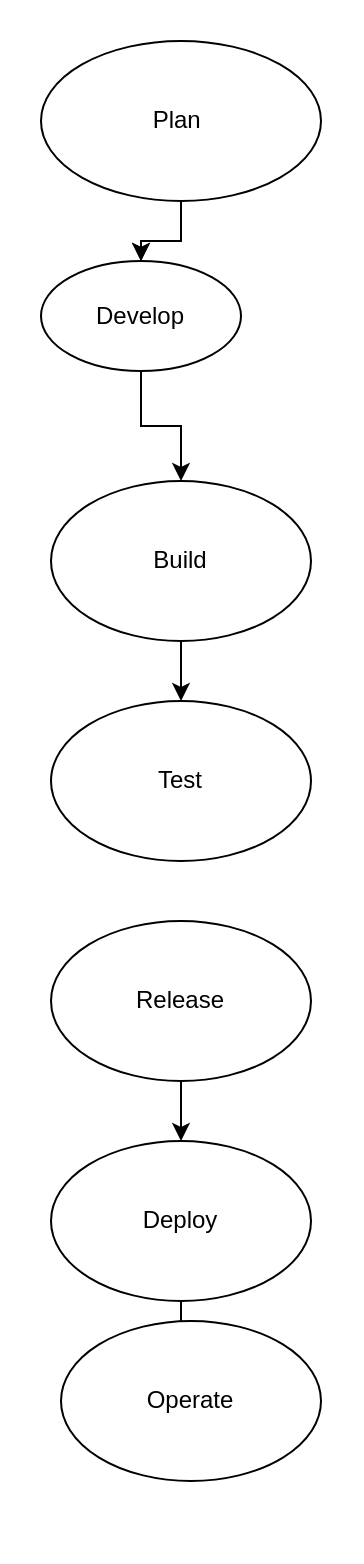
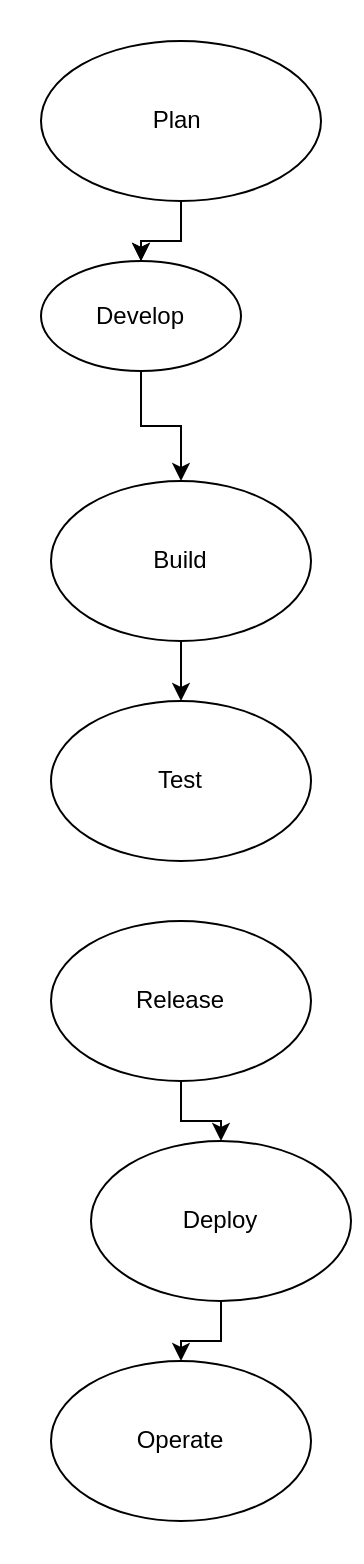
(181, 1221) -> (221, 1221)
(191, 1401) -> (181, 1441)
